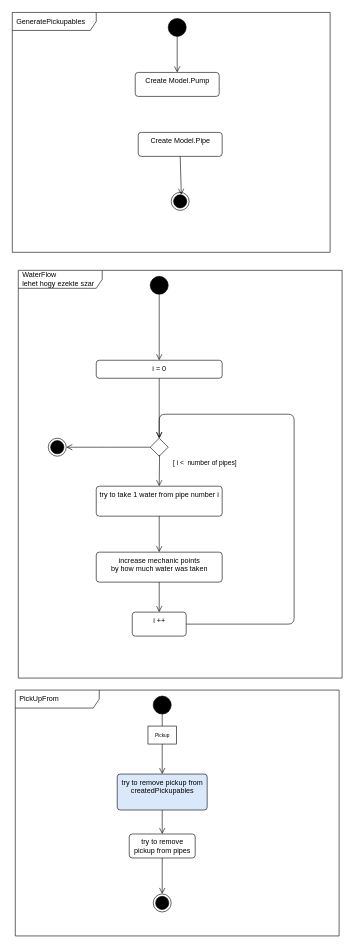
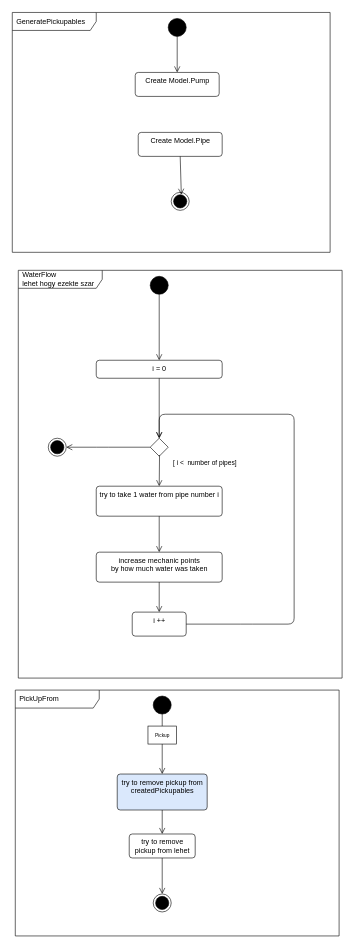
(163, 847) -> (163, 847)
